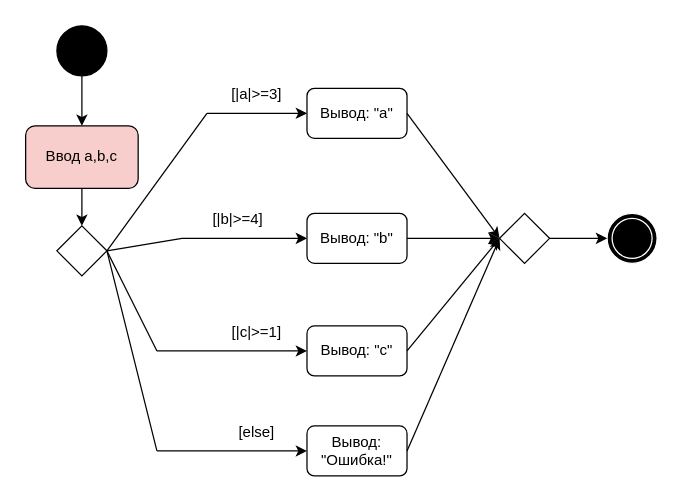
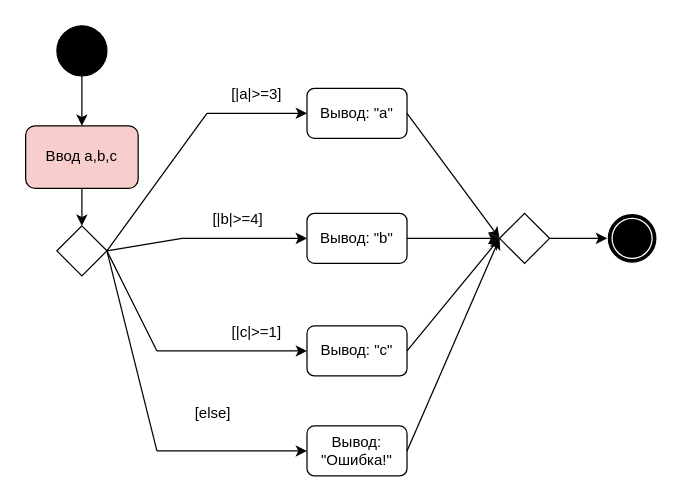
(257, 432) -> (213, 413)
